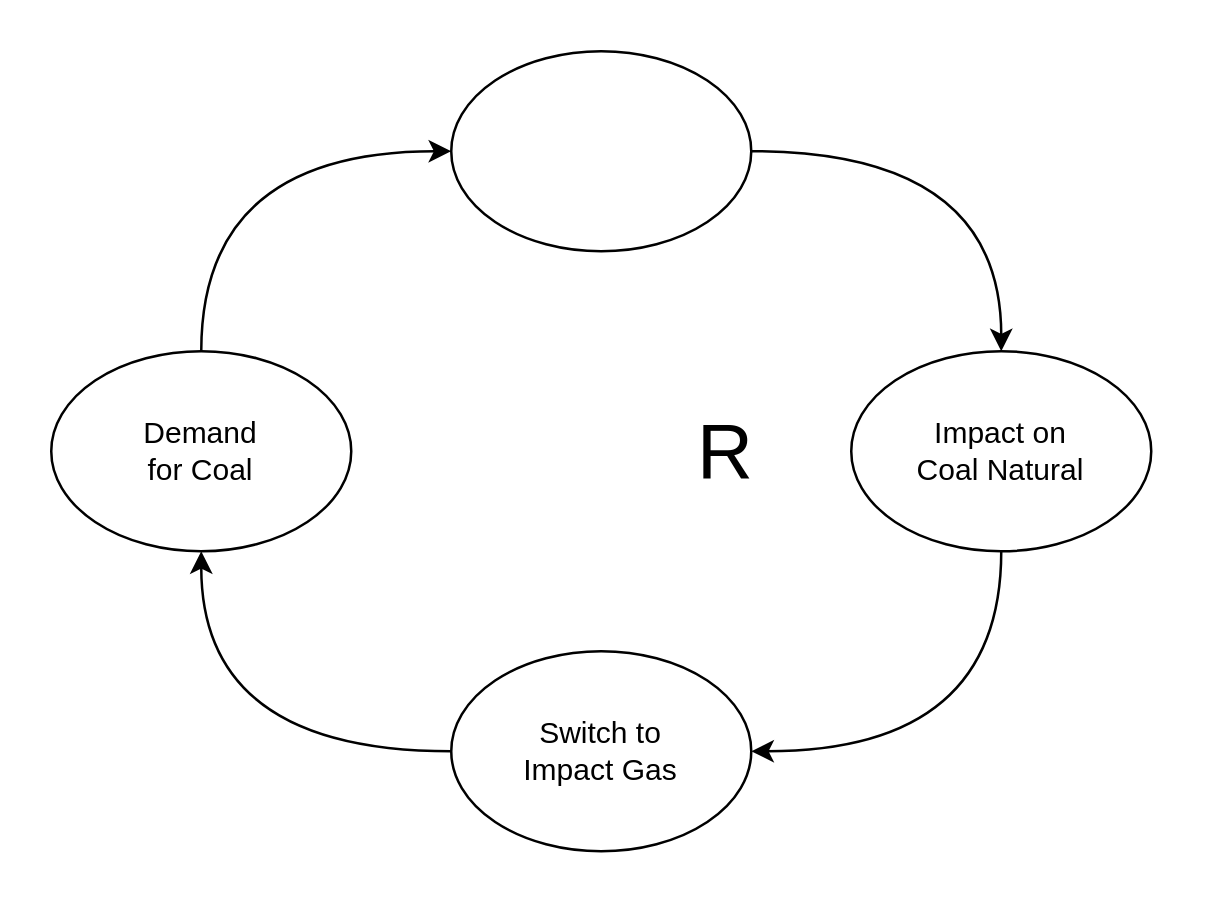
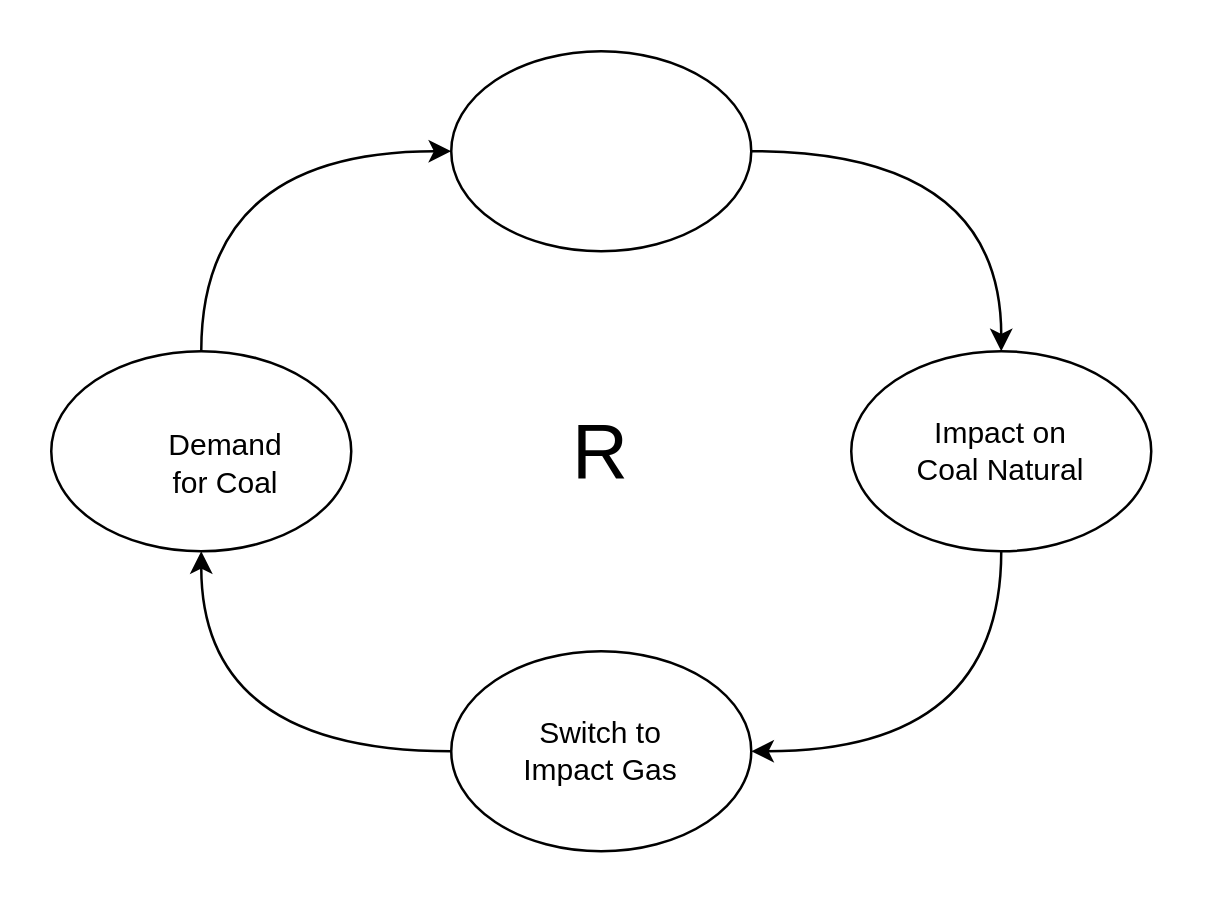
(201, 451) -> (226, 464)
(726, 451) -> (601, 451)
